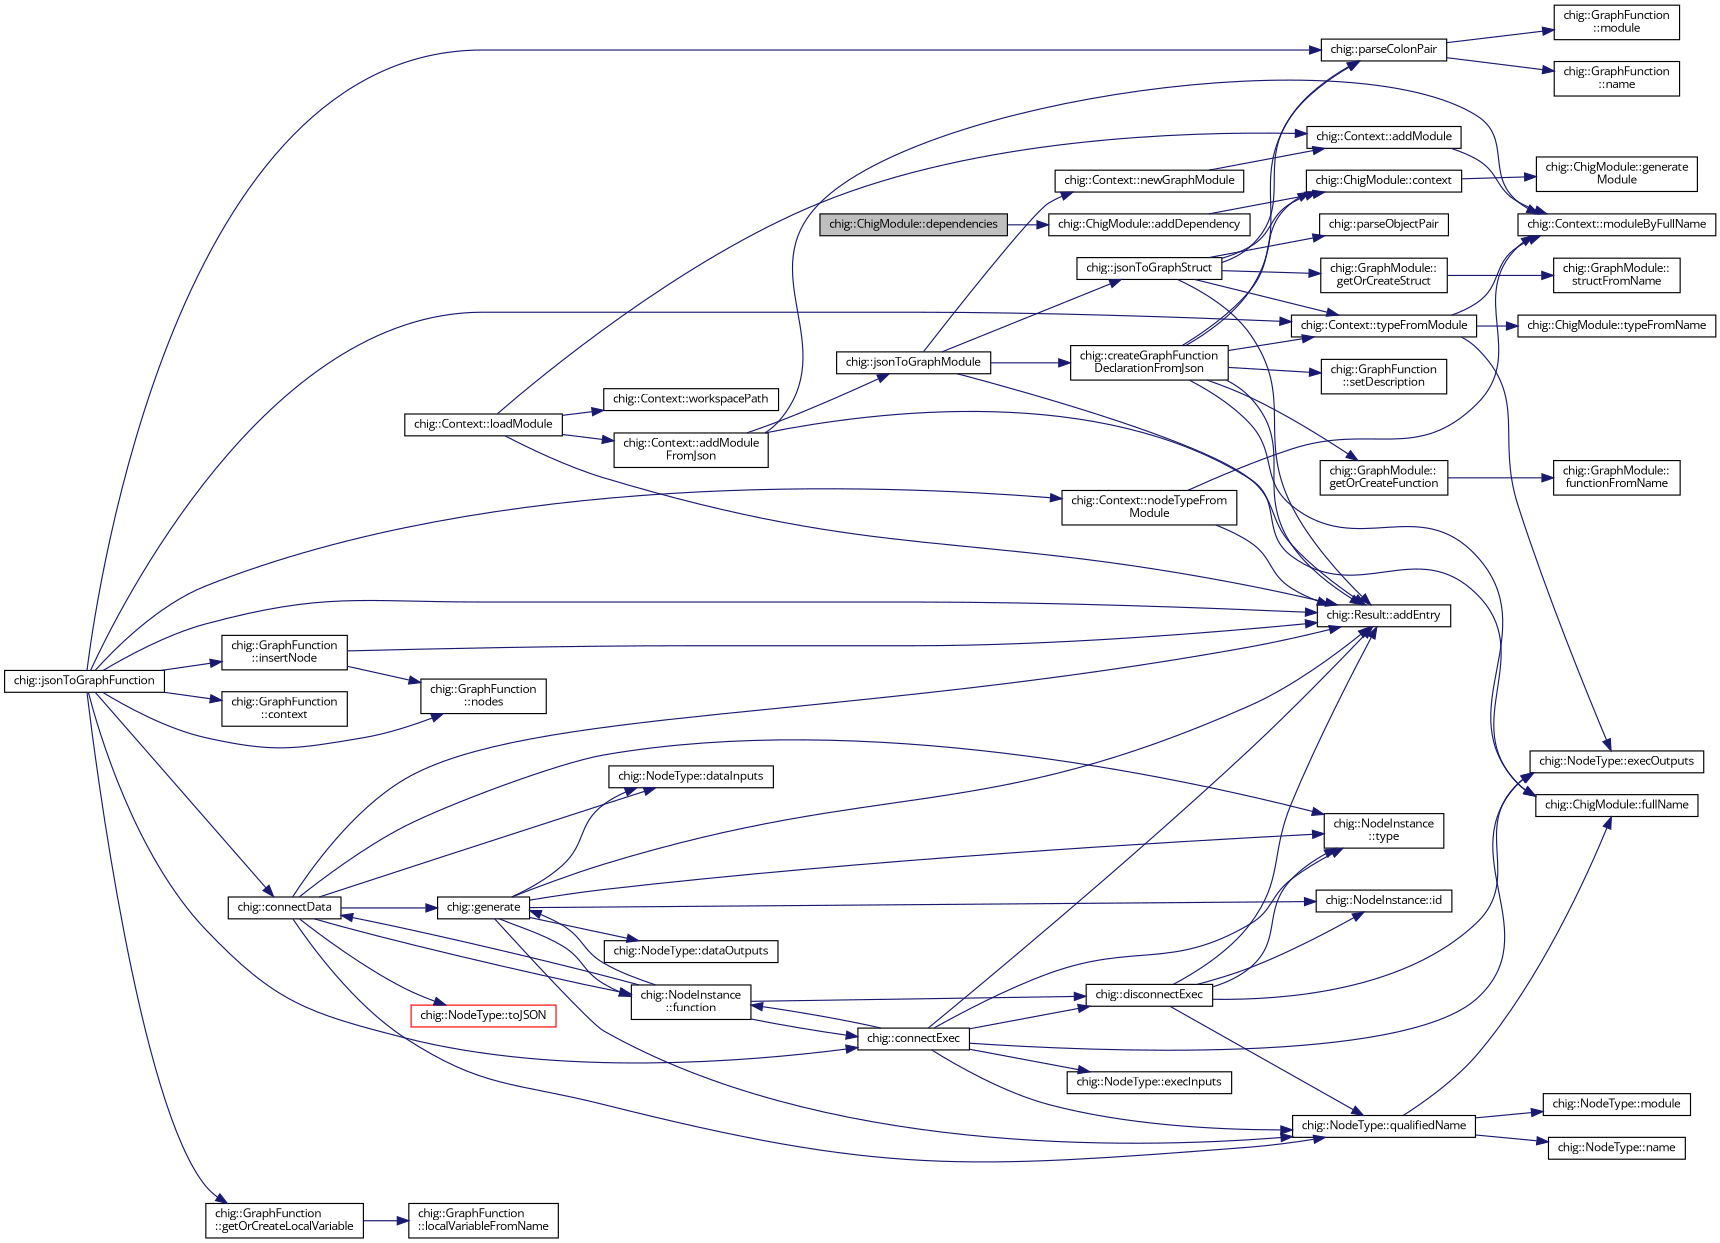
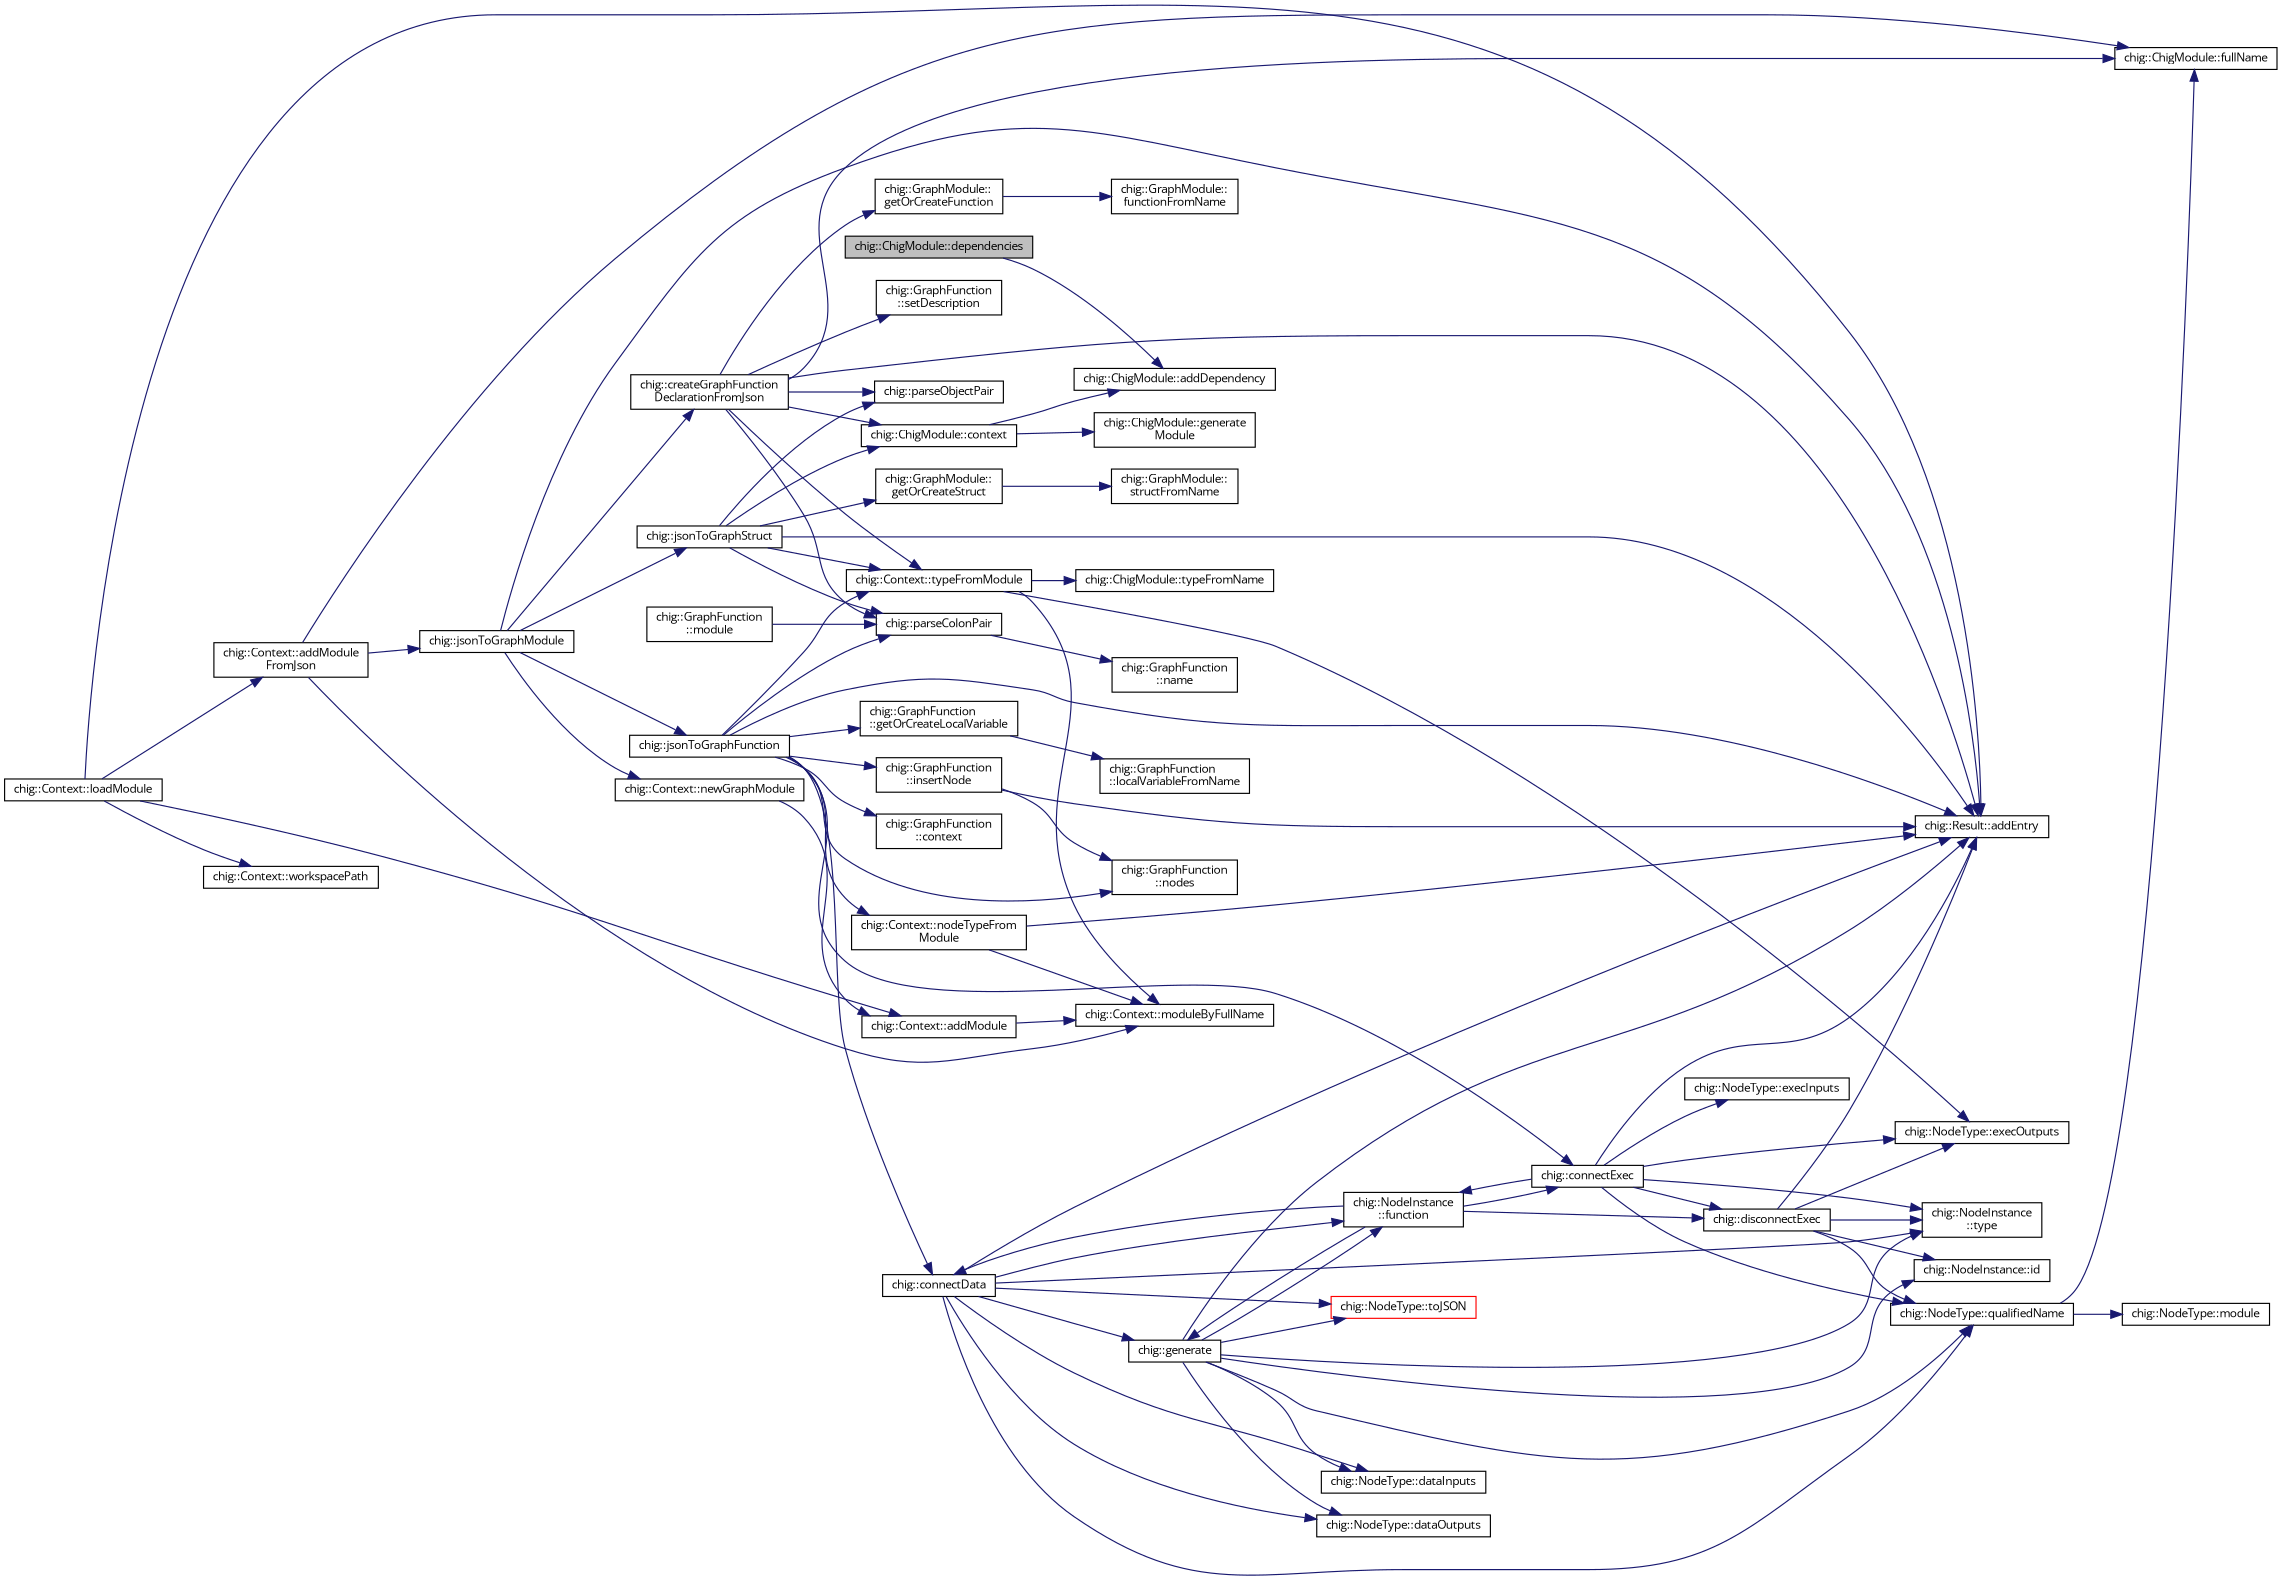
(1495, 37) -> (814, 624)
(1261, 204) -> (1049, 409)
none -> (826, 392)
none -> (598, 691)
(1617, 1148) -> none
none -> (1278, 1332)
none -> (1095, 1456)
